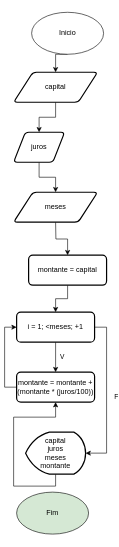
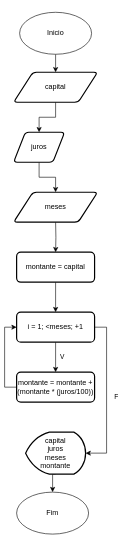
(68, 33) -> (56, 33)
(68, 270) -> (56, 267)
(14, 452) -> (53, 479)
(53, 513) -> (53, 513)
